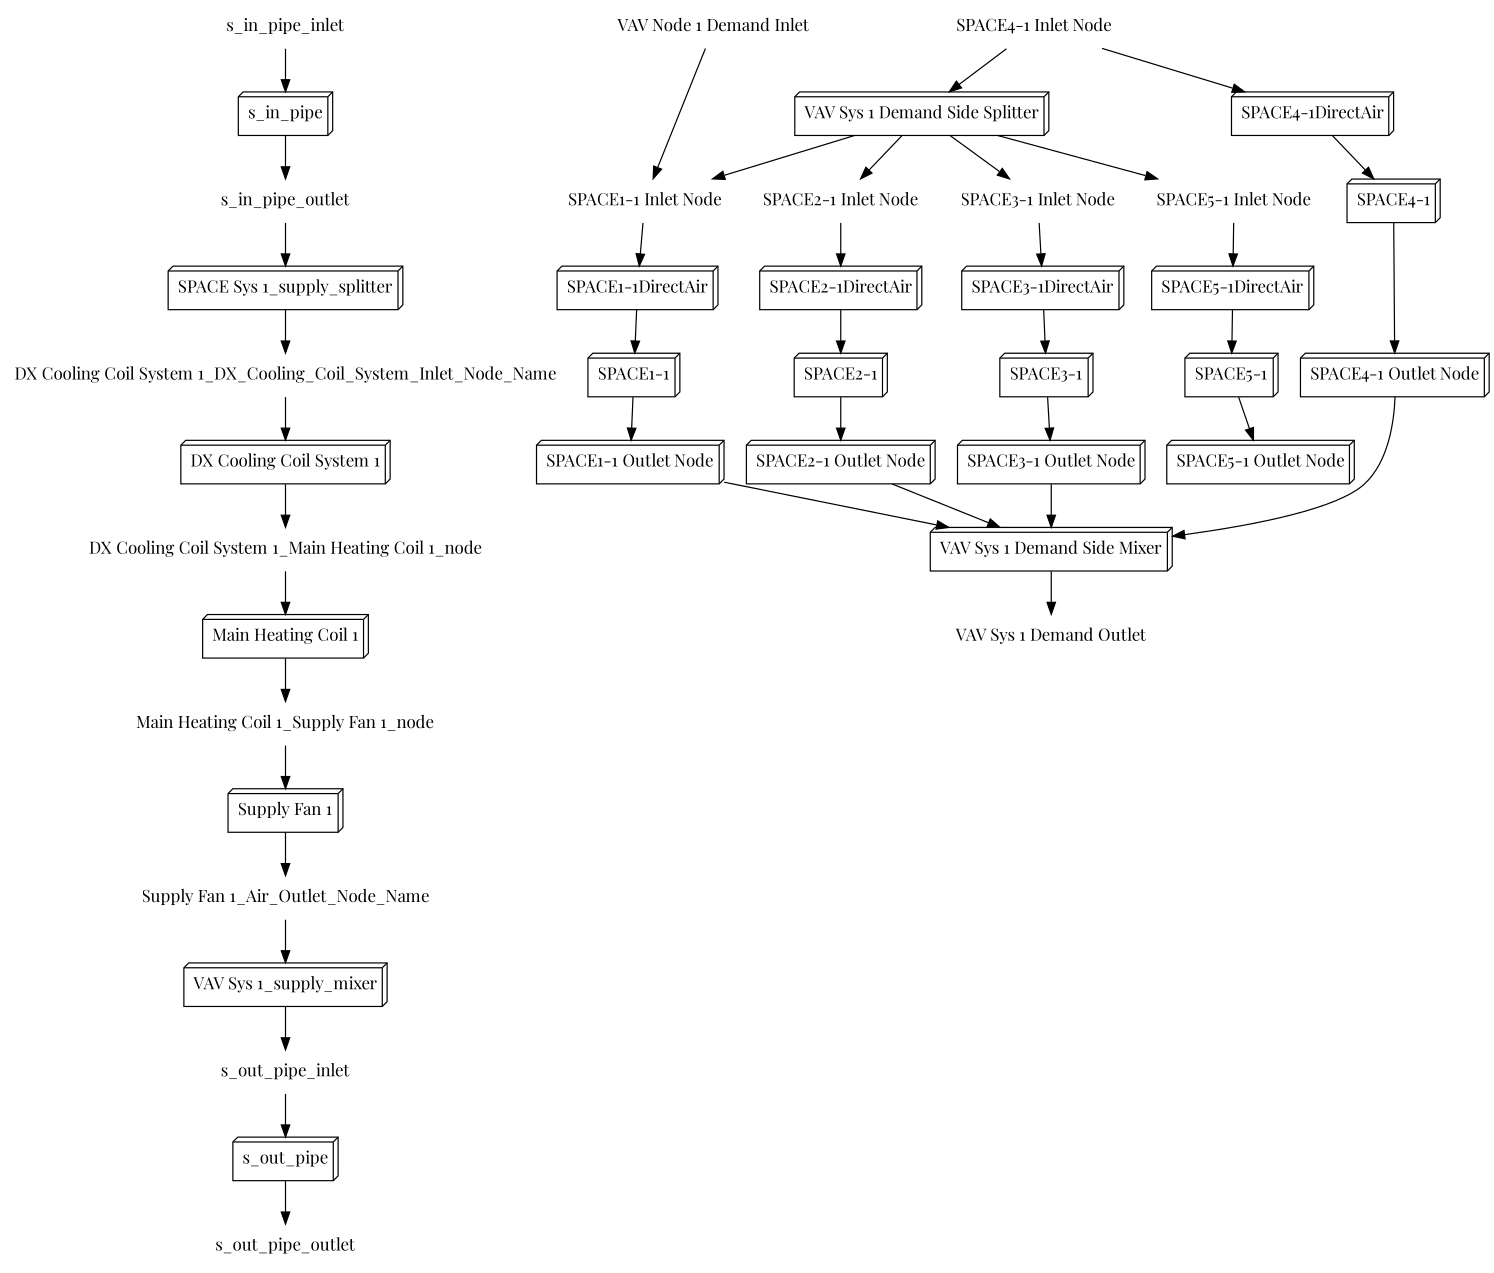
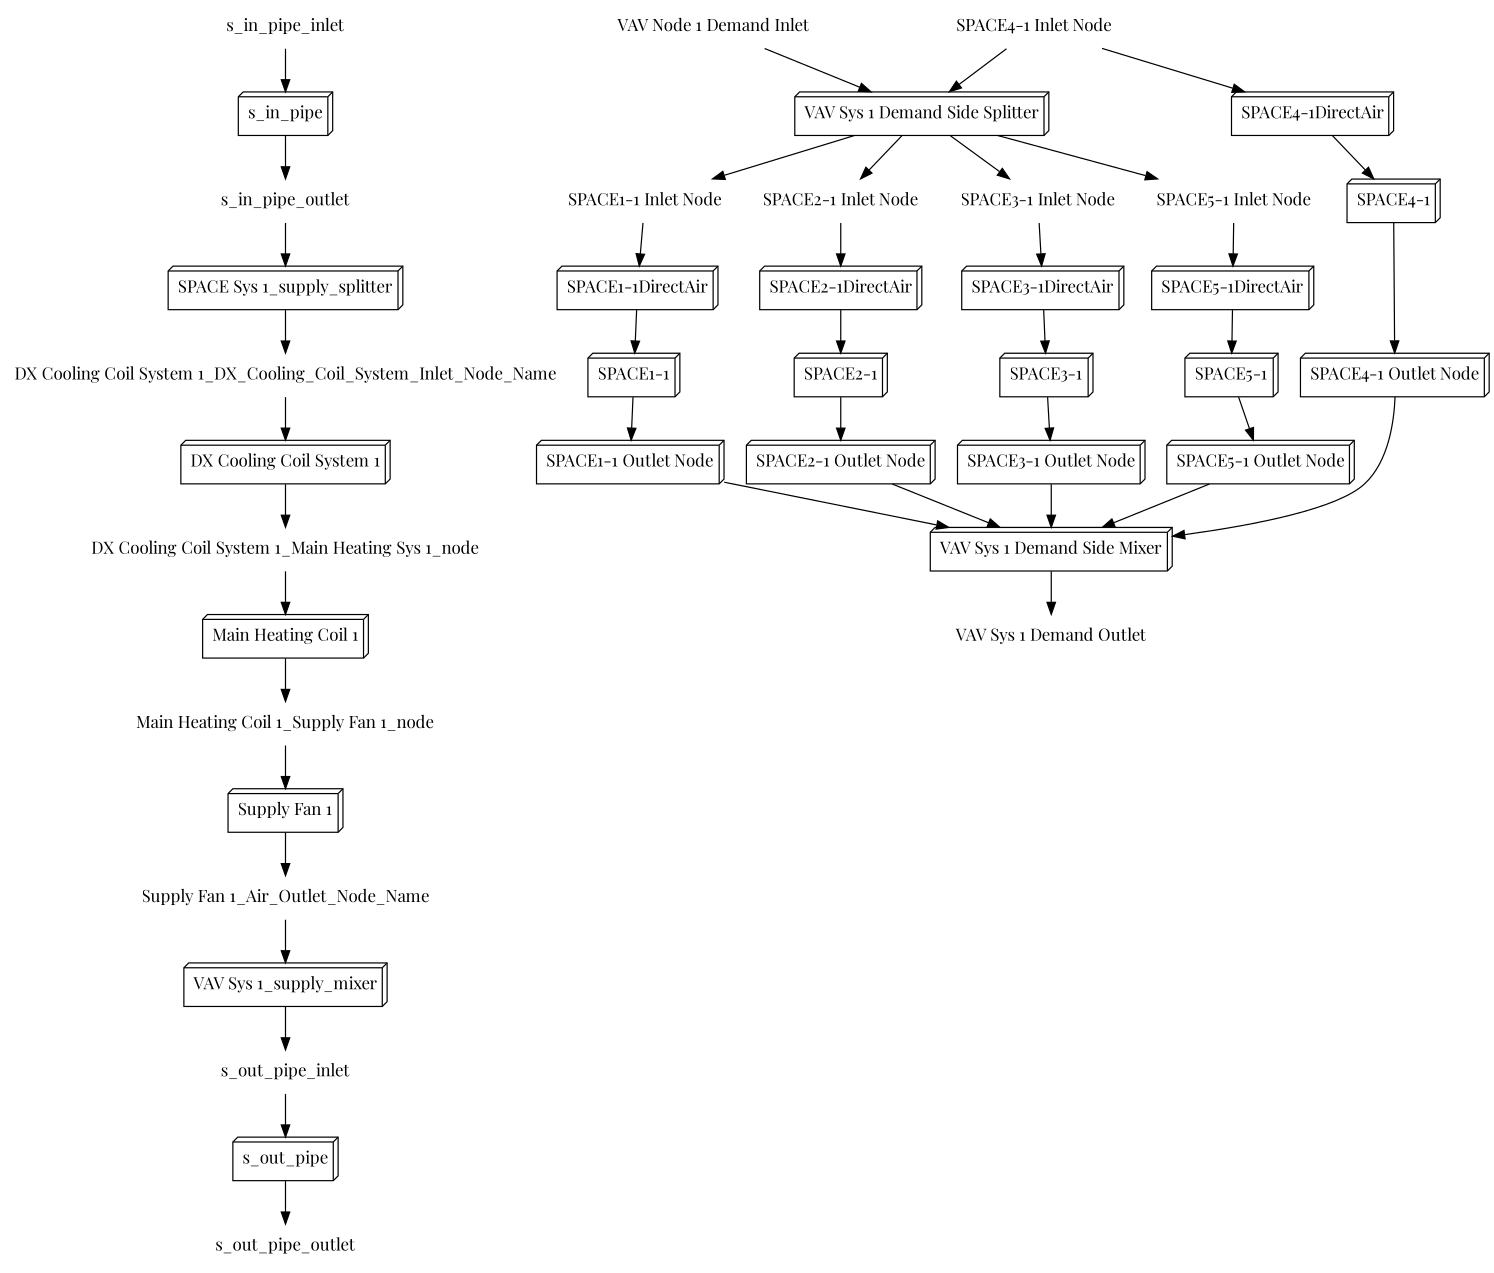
(682, 108) -> (812, 68)
none -> (1162, 503)
(285, 549) -> (285, 549)
